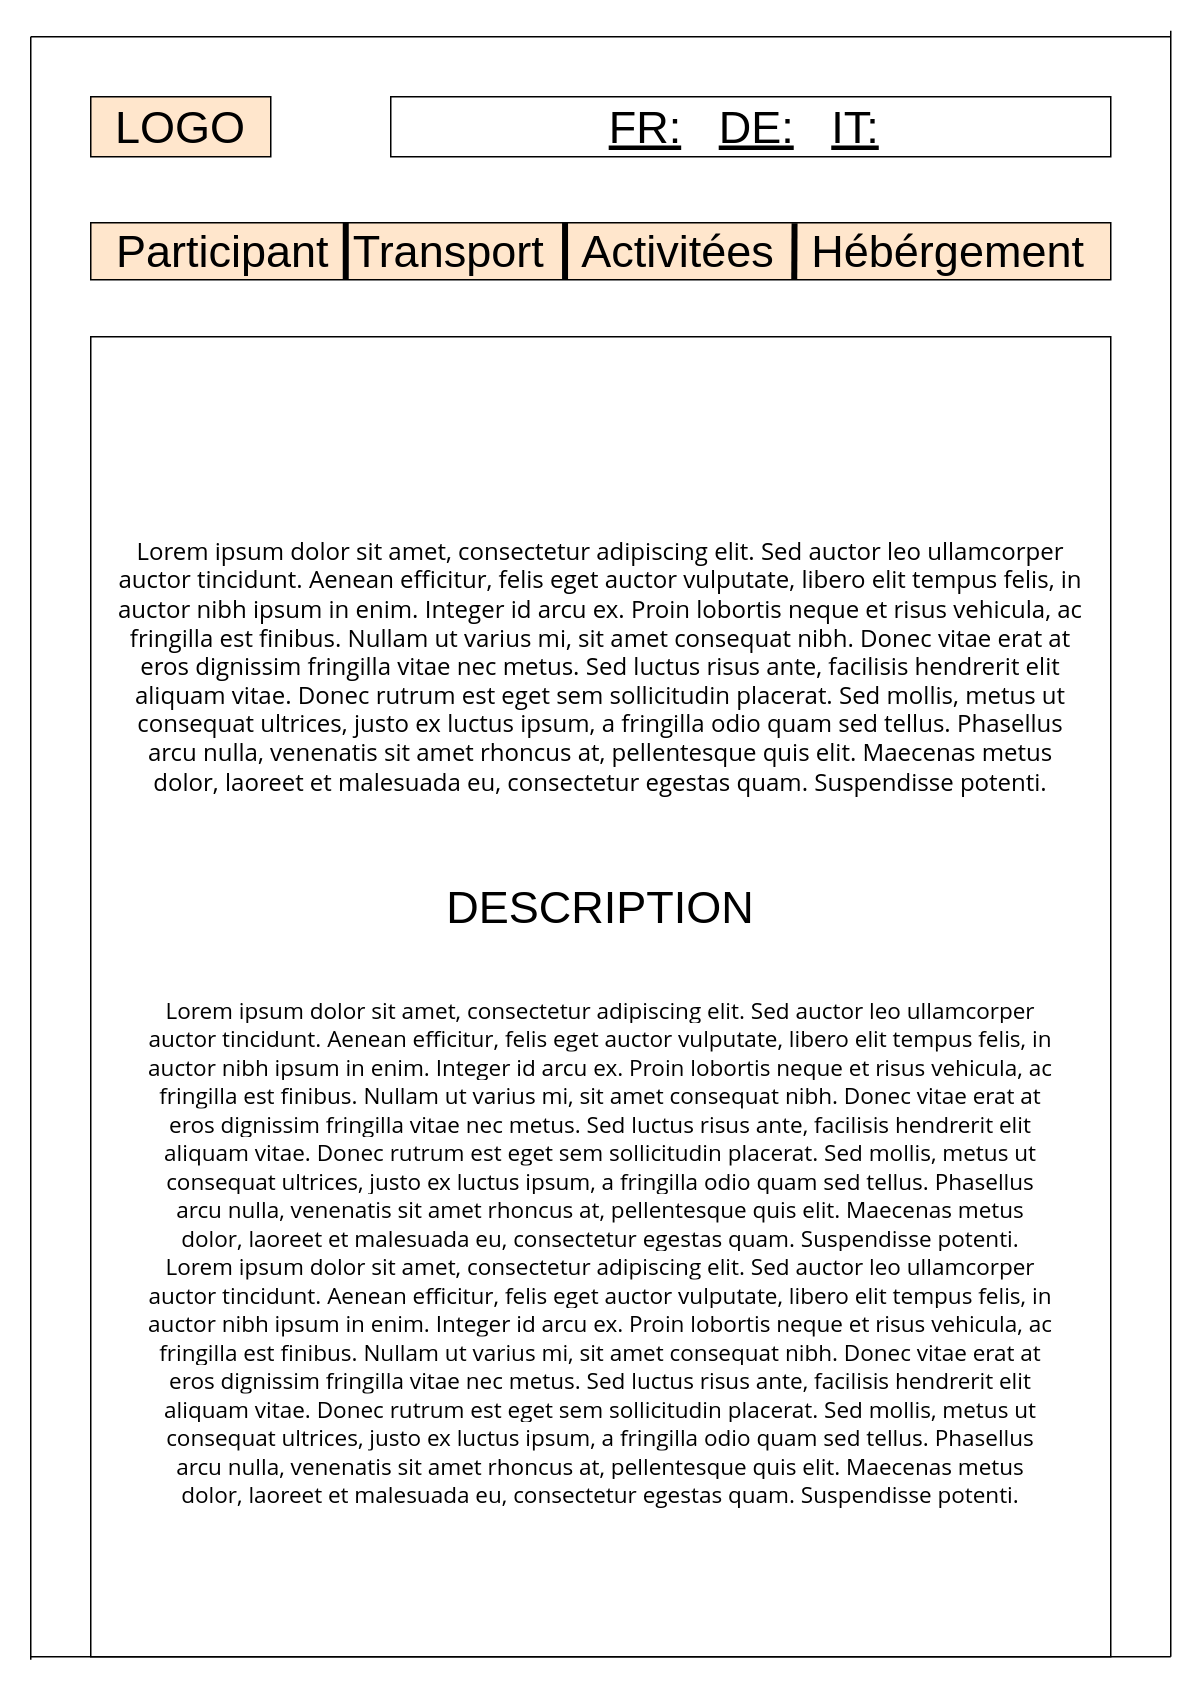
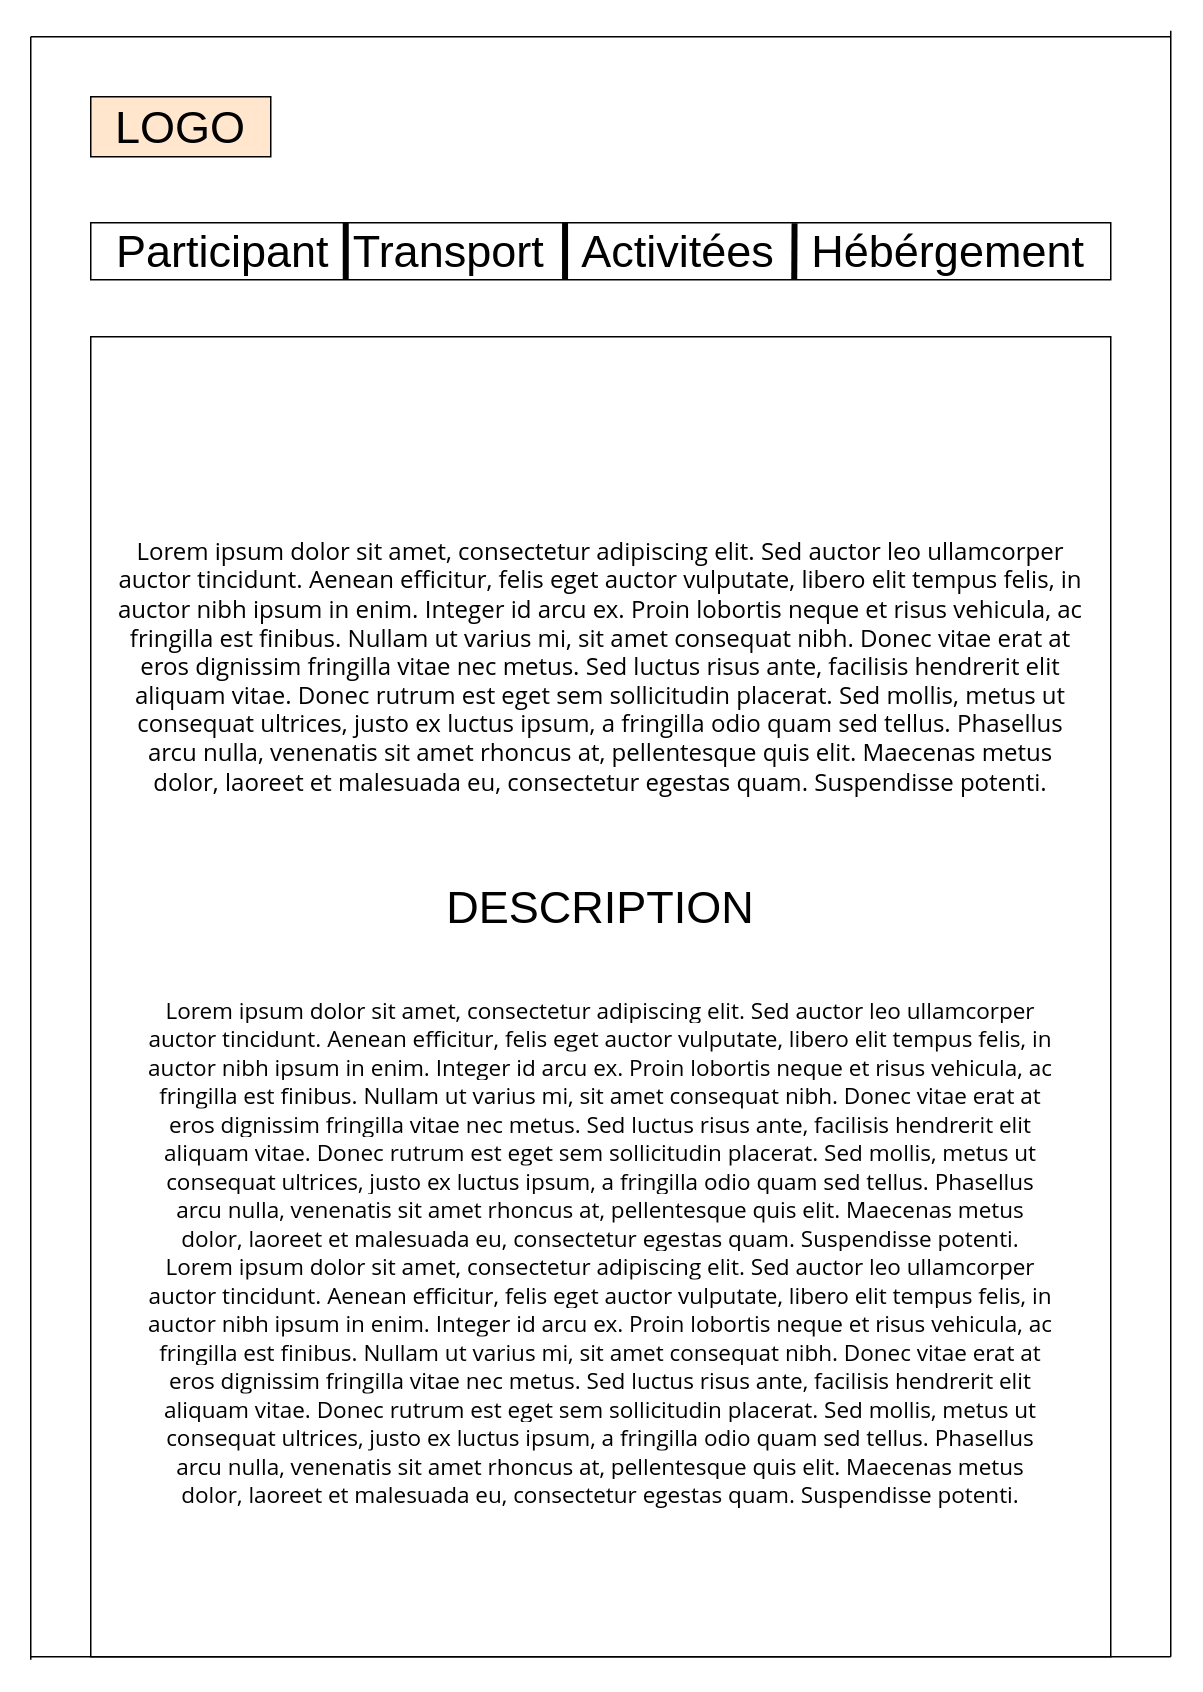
(751, 127) -> none
(601, 251) -> (601, 251)
